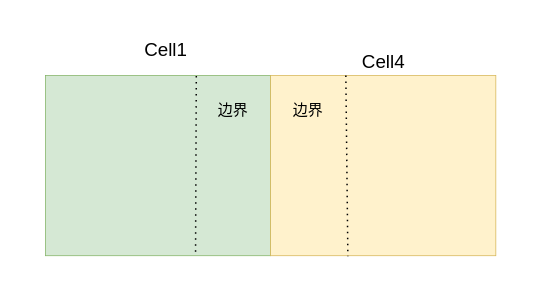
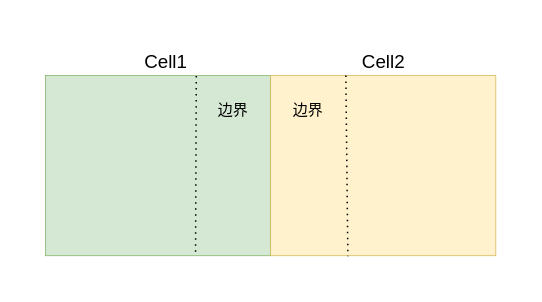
(165, 49) -> (165, 60)
(383, 60) -> (383, 60)
